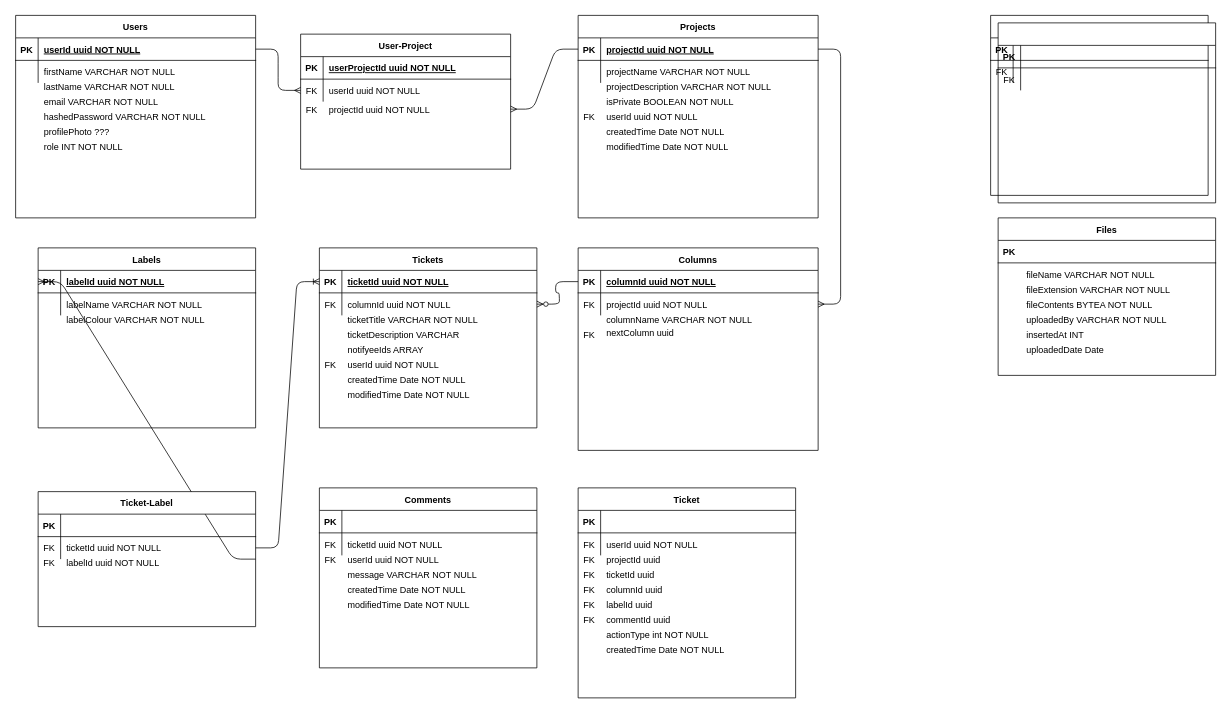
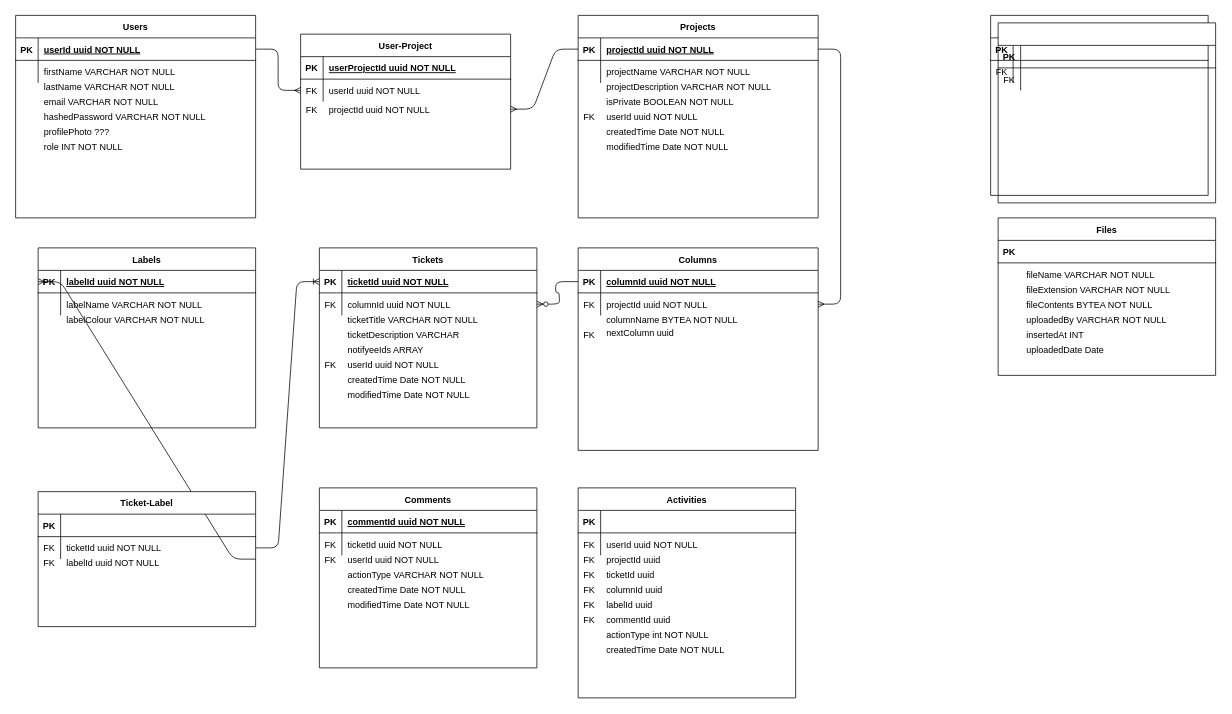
(669, 320) -> (664, 320)
(686, 500) -> (686, 500)
none -> (439, 522)
(404, 575) -> (411, 575)
